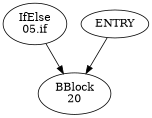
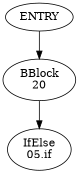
(53, 55) -> (39, 111)
